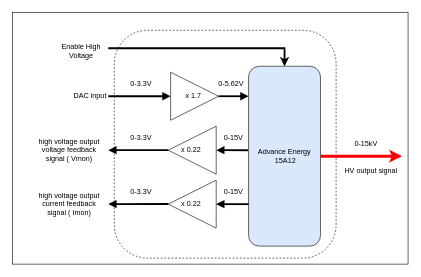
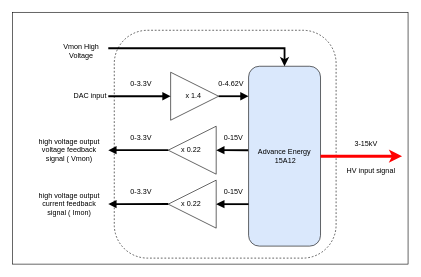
(81, 51) -> (81, 51)
(231, 84) -> (231, 84)
(195, 96) -> (195, 96)
(366, 144) -> (366, 144)
(372, 171) -> (372, 171)
